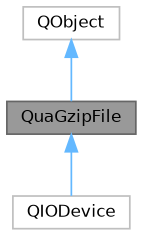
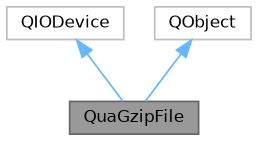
(71, 174) -> (105, 78)
